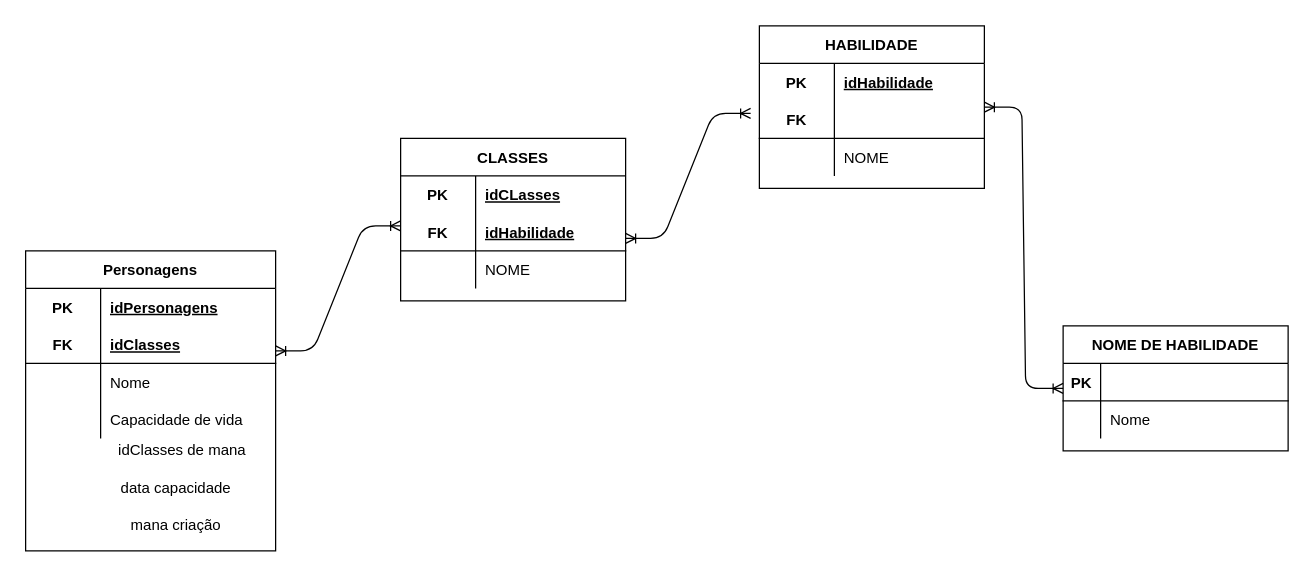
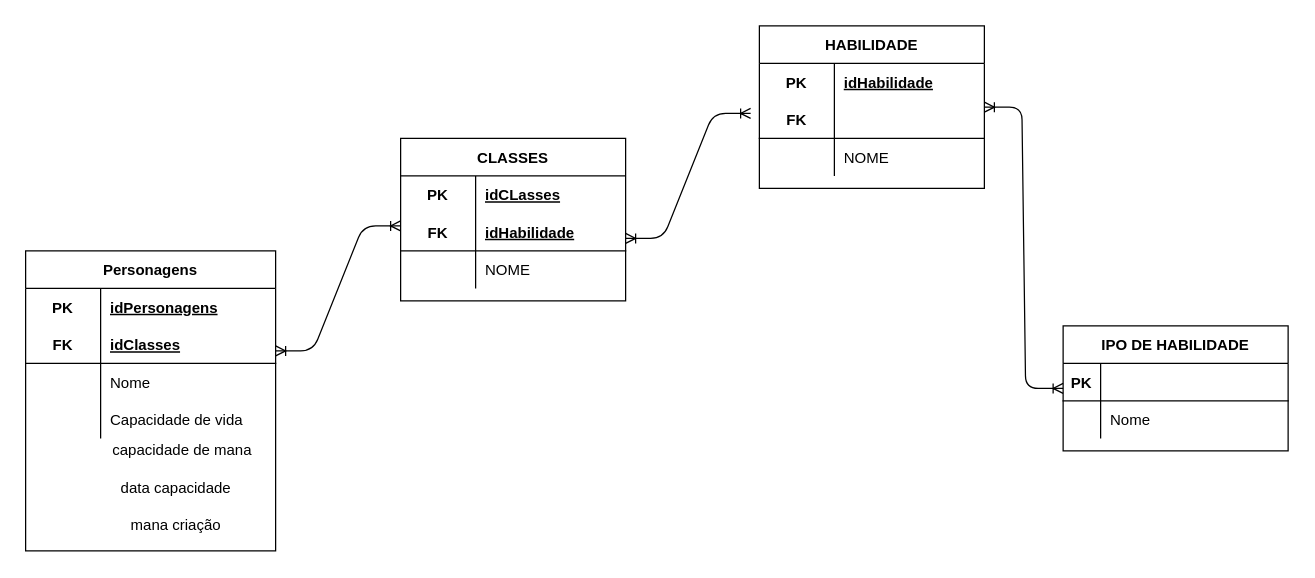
(1175, 345) -> (1175, 345)
(183, 451) -> (183, 451)
